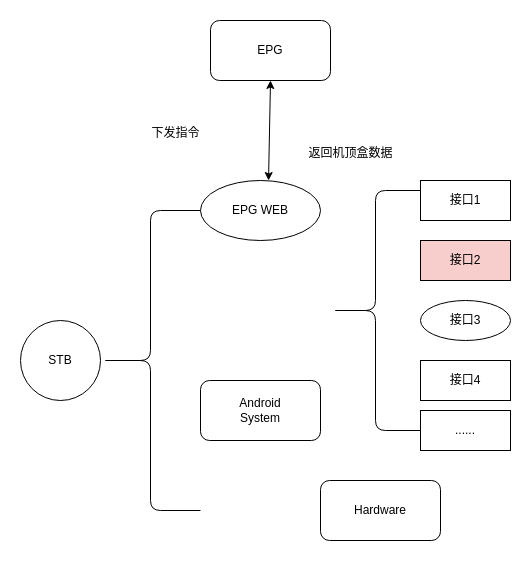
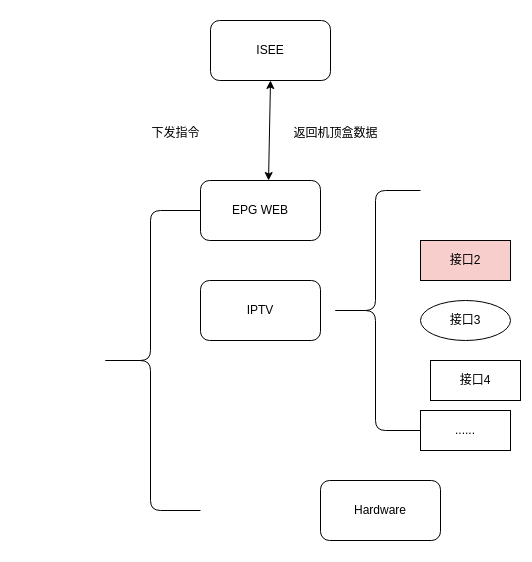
(271, 51) -> (271, 51)
(351, 154) -> (336, 134)
(466, 201) -> none
(261, 211) -> (261, 211)
none -> (261, 311)
(61, 361) -> none
(466, 381) -> (476, 381)
(261, 411) -> none
